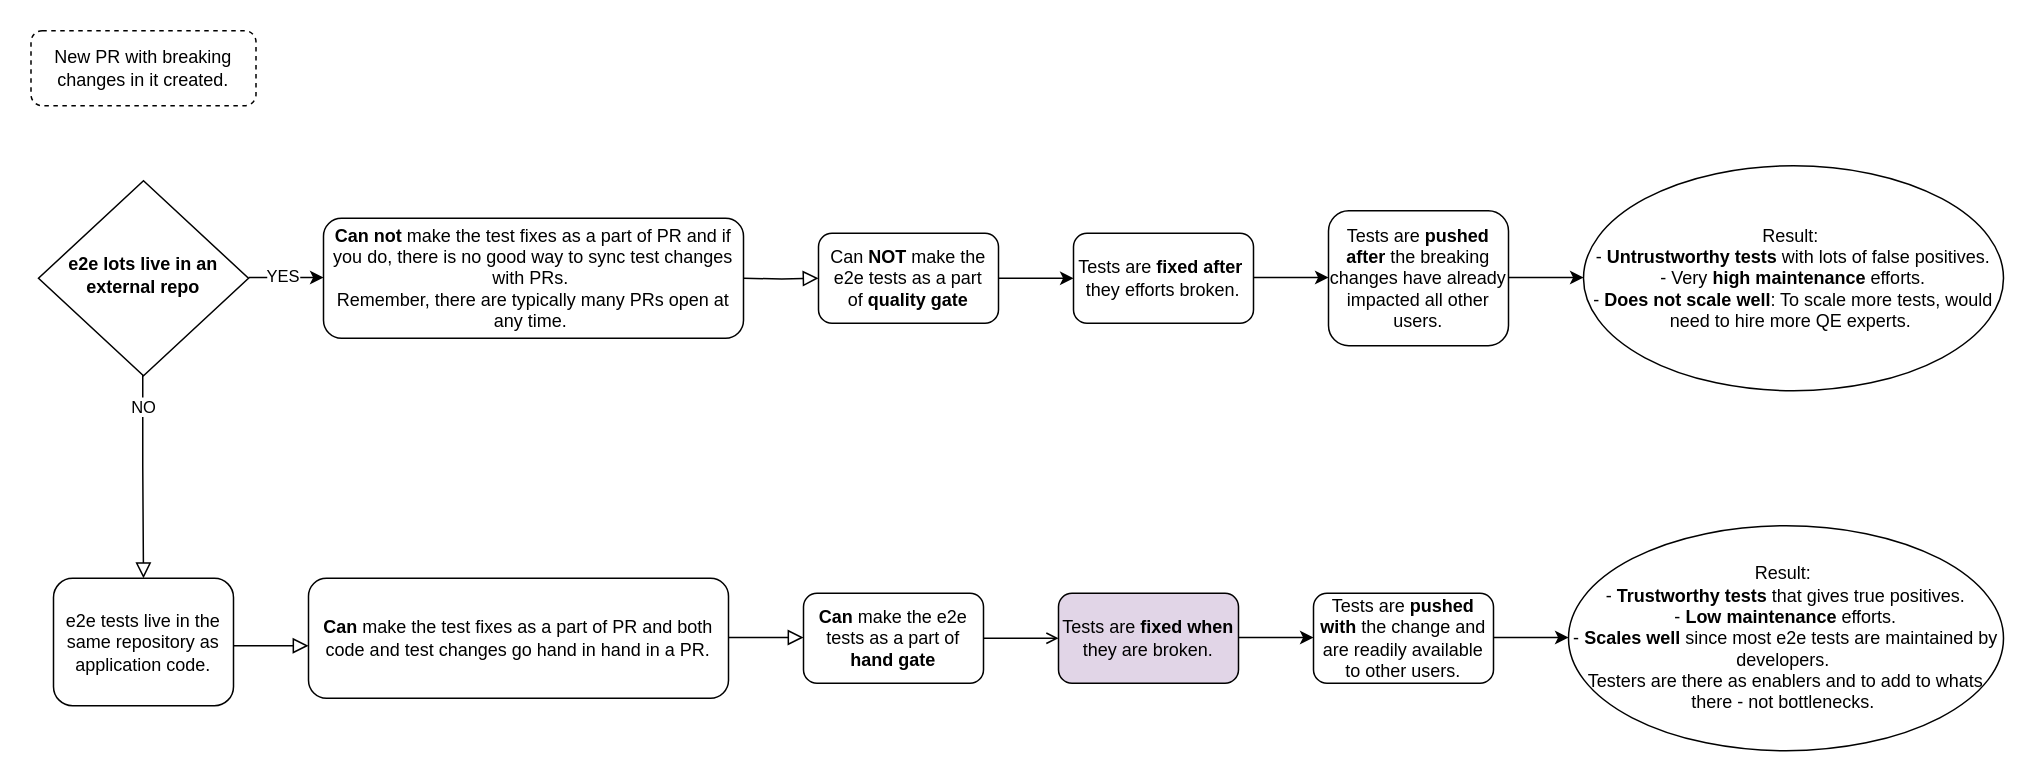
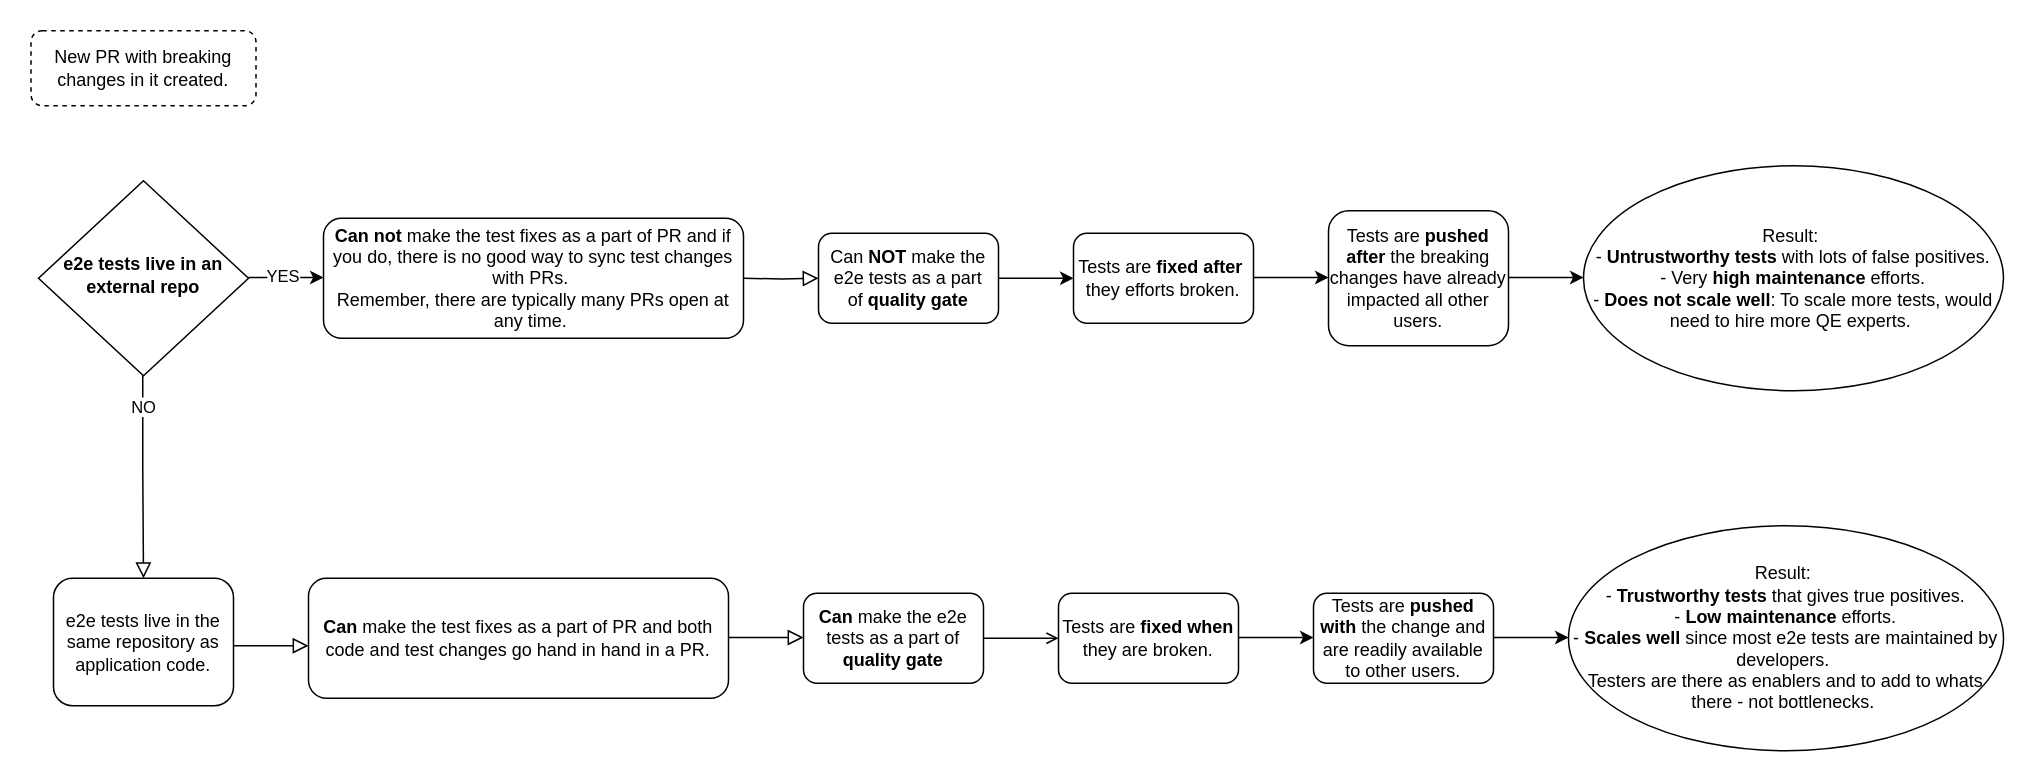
(143, 275) -> (143, 275)
(893, 638) -> (893, 638)
(1148, 638) -> (1148, 638)
